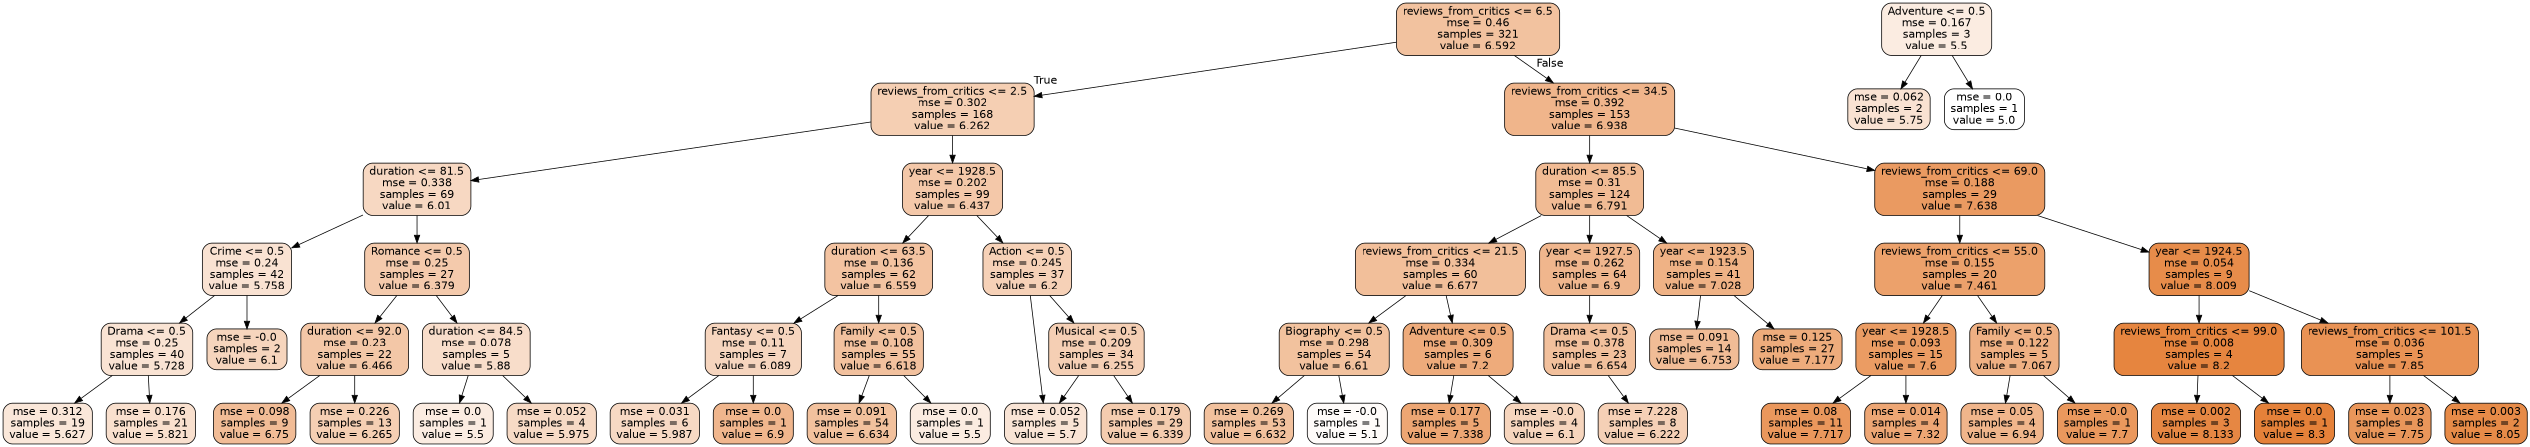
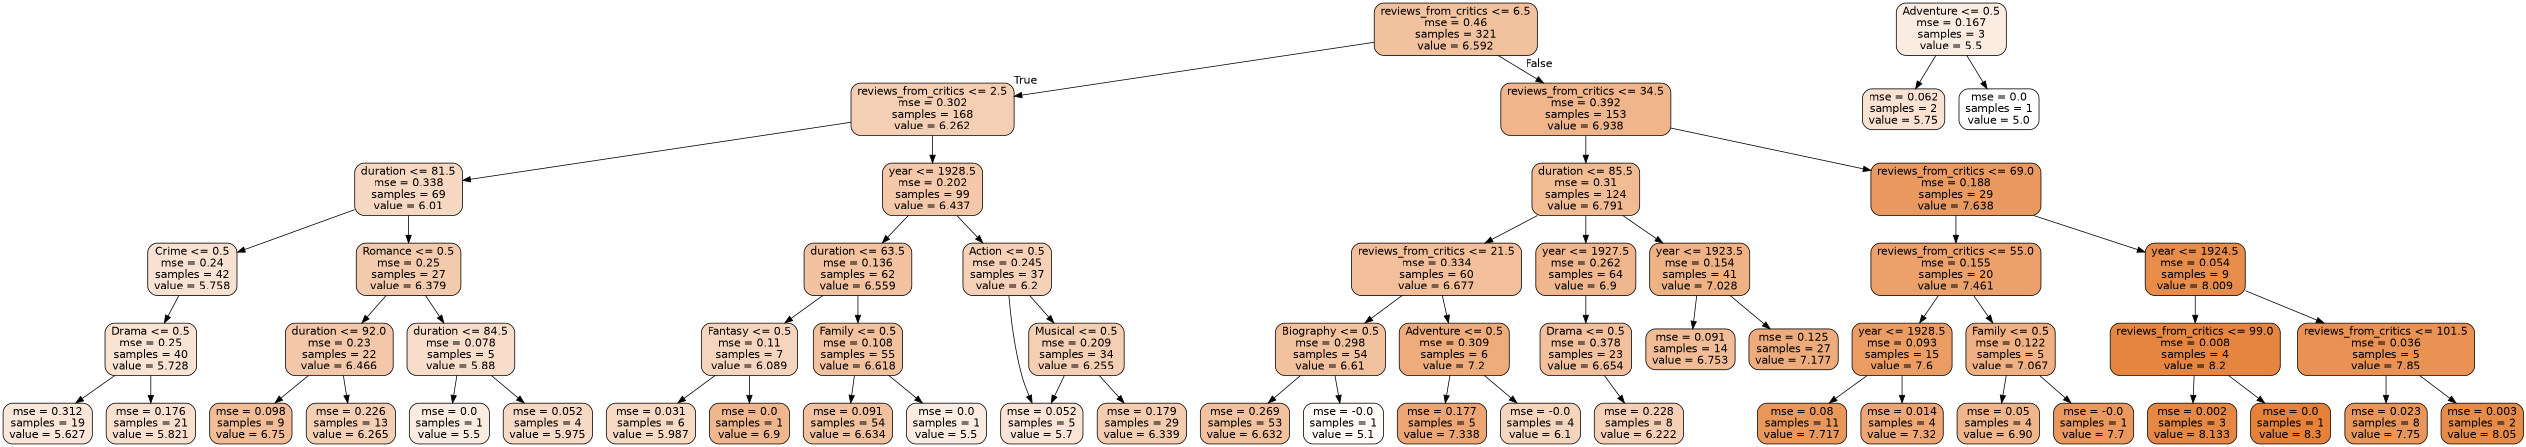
(247, 349) -> none
(1643, 424) -> (1639, 424)
(2002, 424) -> (1998, 424)
